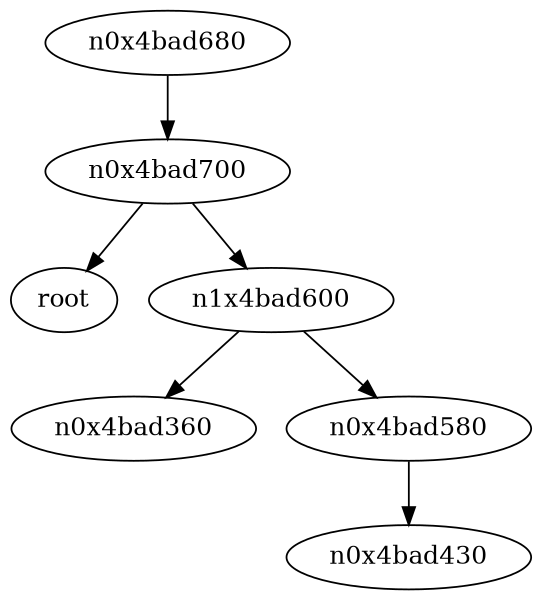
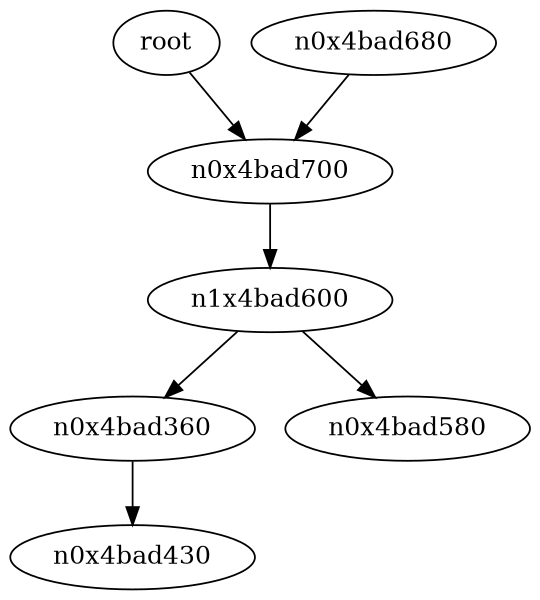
(121, 230) -> (211, 99)
(409, 484) -> (133, 484)
